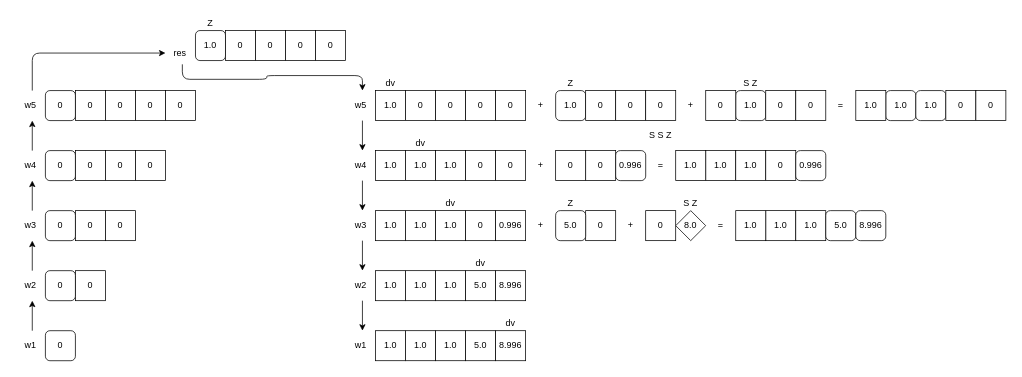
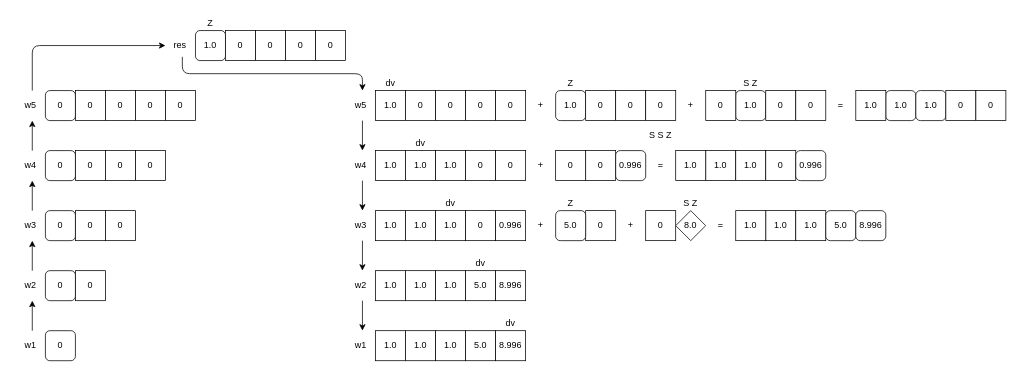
(177, 53) -> (177, 45)
